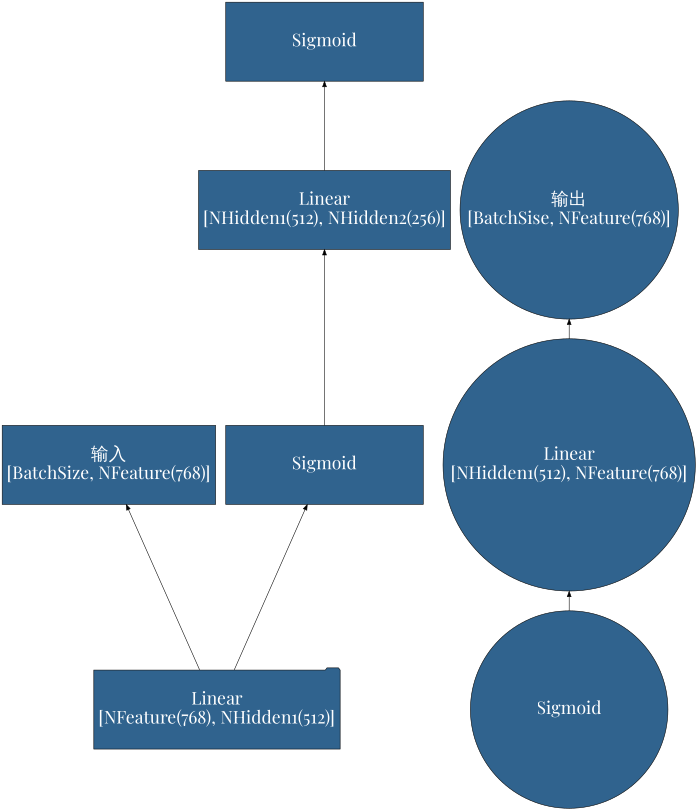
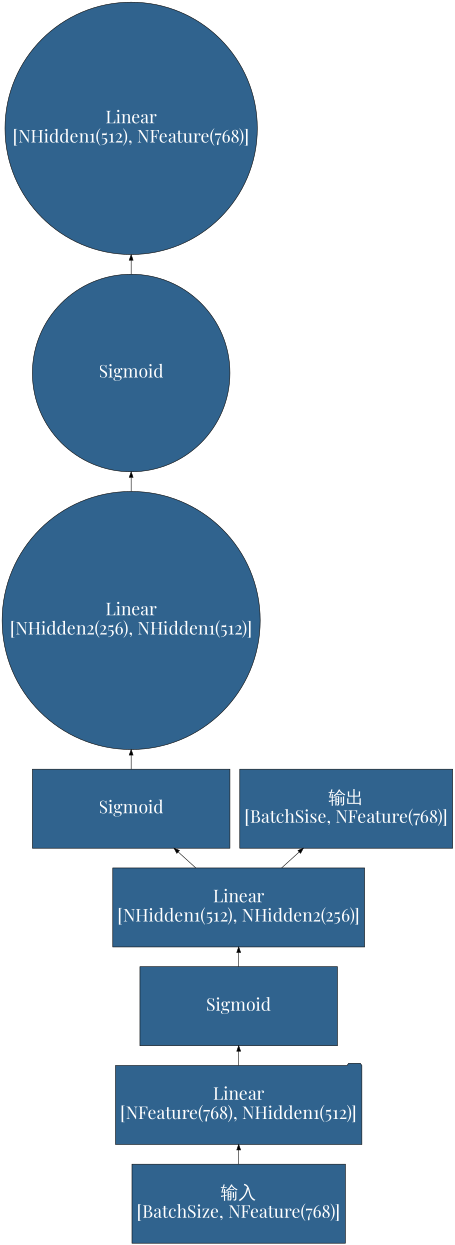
(569, 210) -> (346, 809)
(569, 332) -> (290, 860)
(164, 590) -> (239, 1157)
none -> (131, 620)
